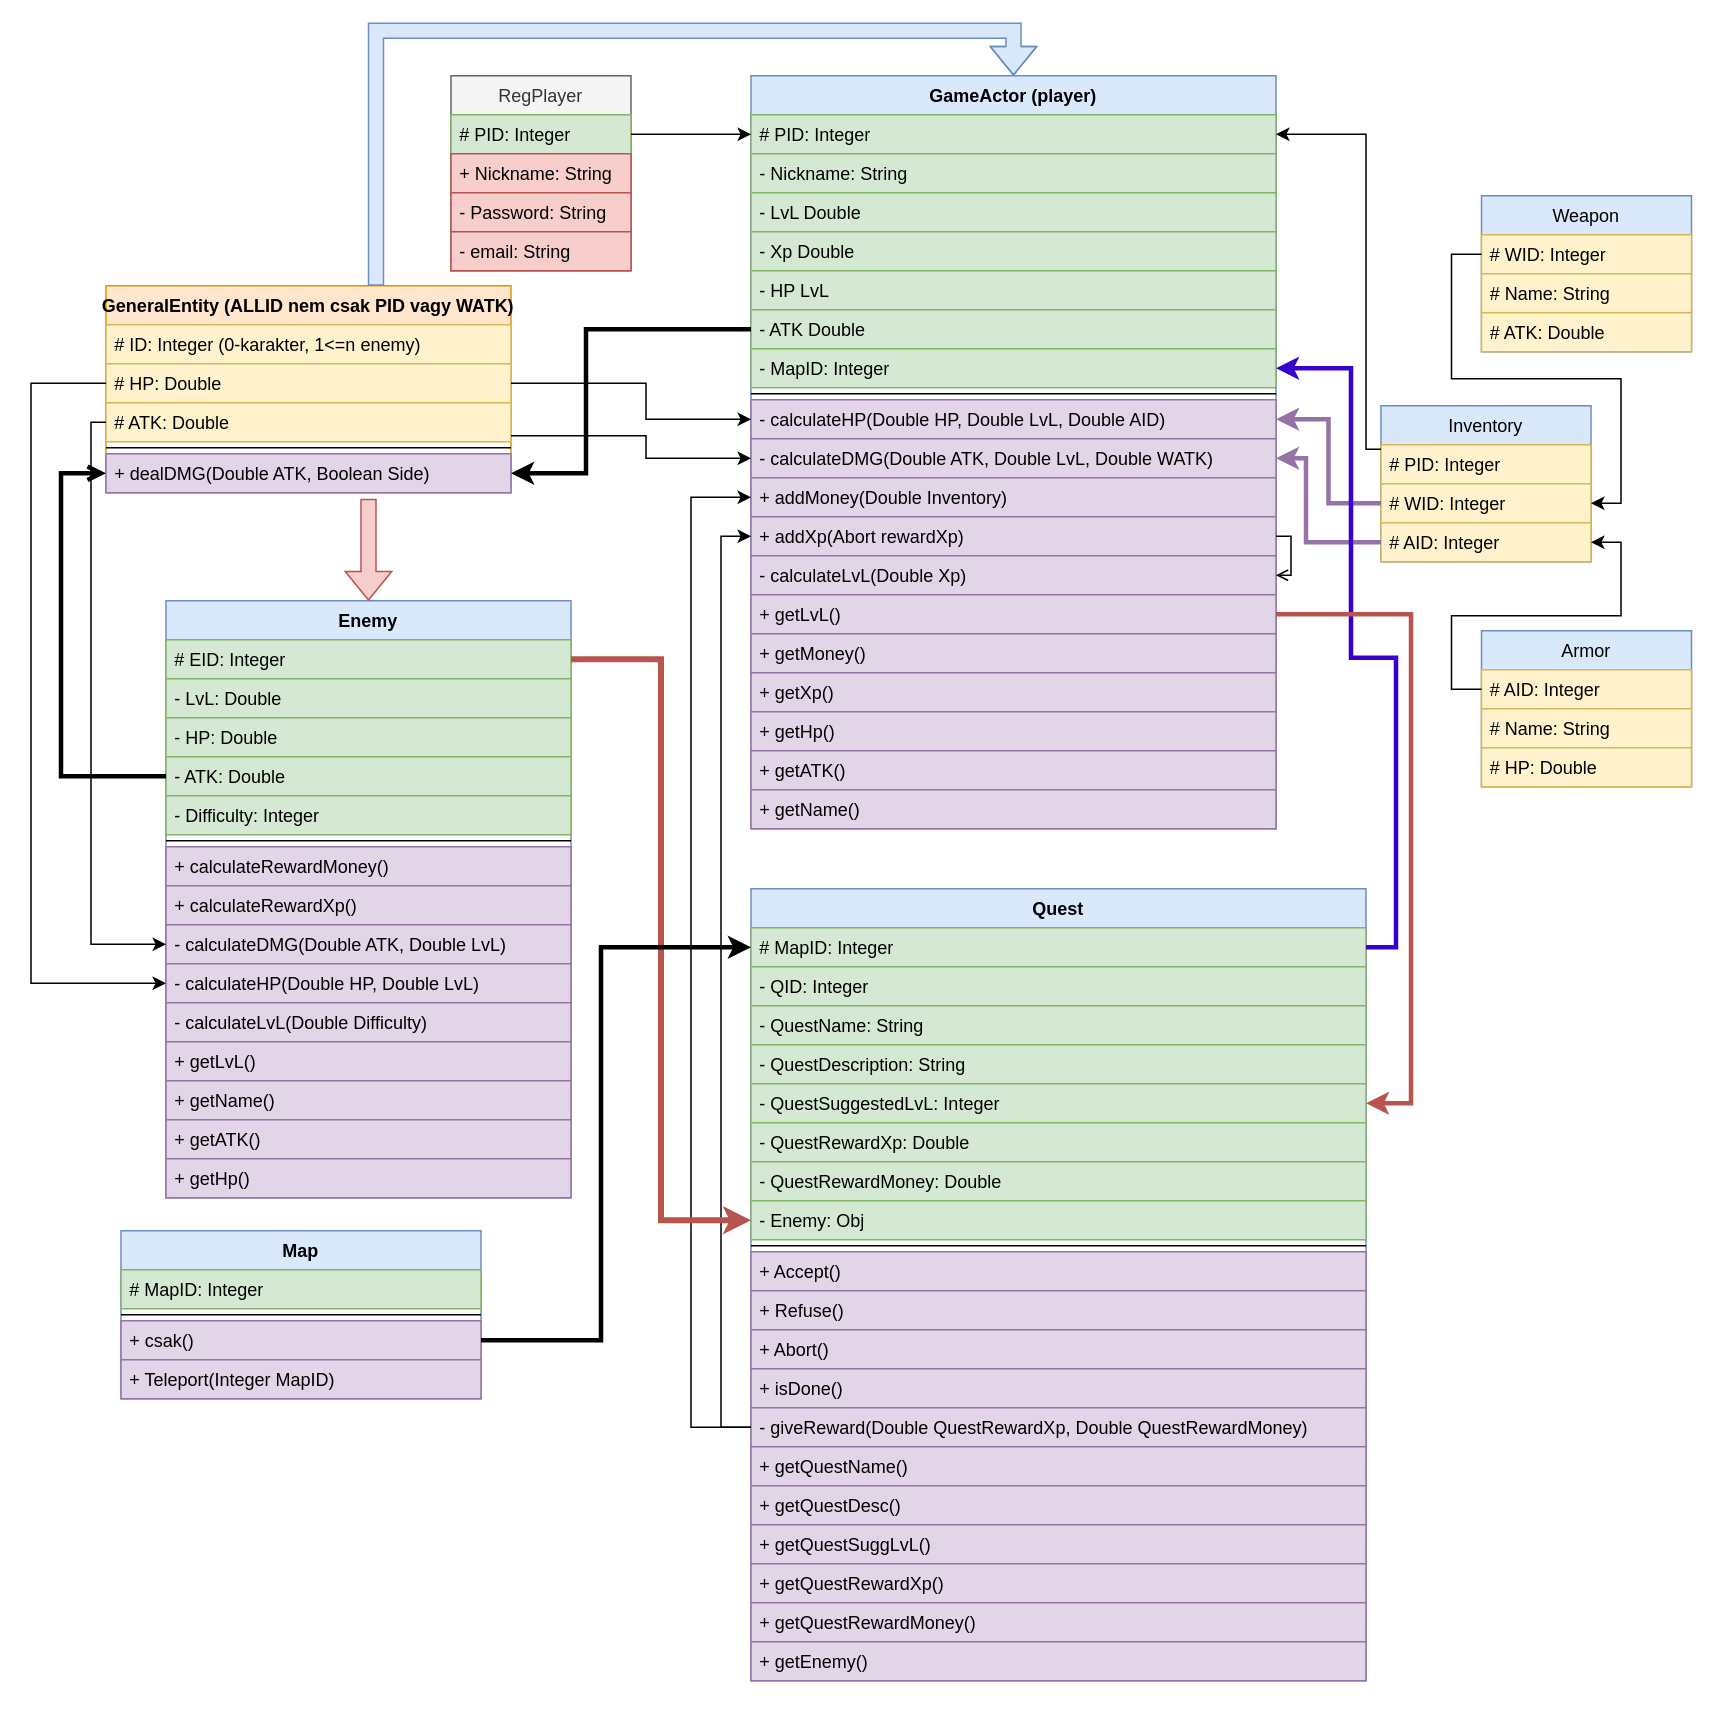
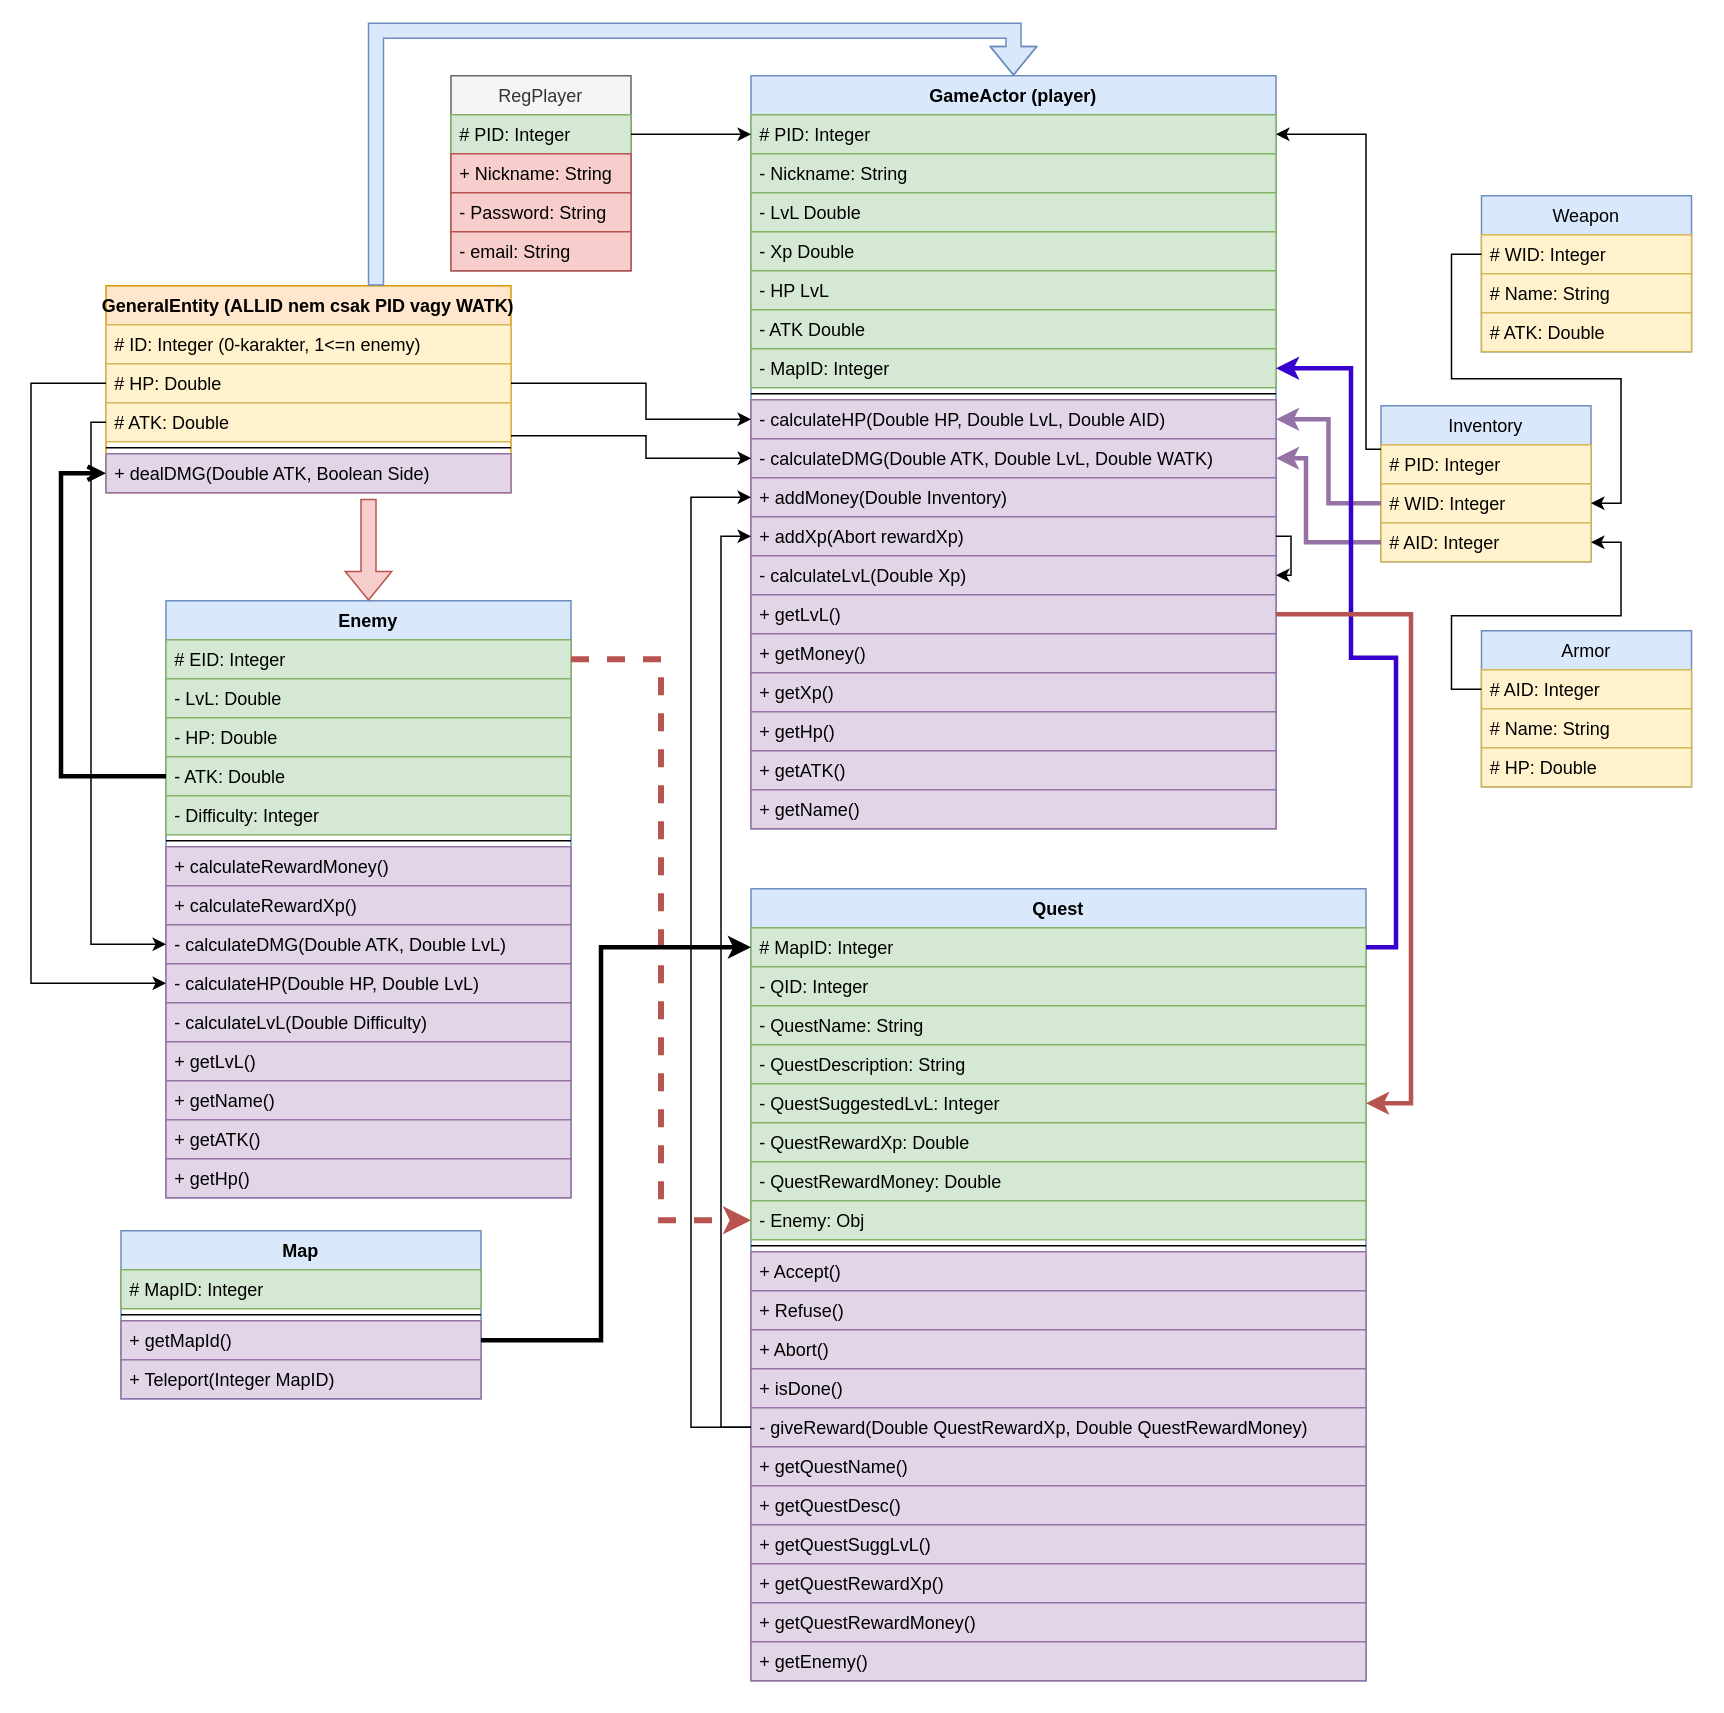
(586, 349) -> none
(1284, 575) -> (1286, 575)
(597, 659) -> (597, 659)
(167, 1341) -> (187, 1341)
